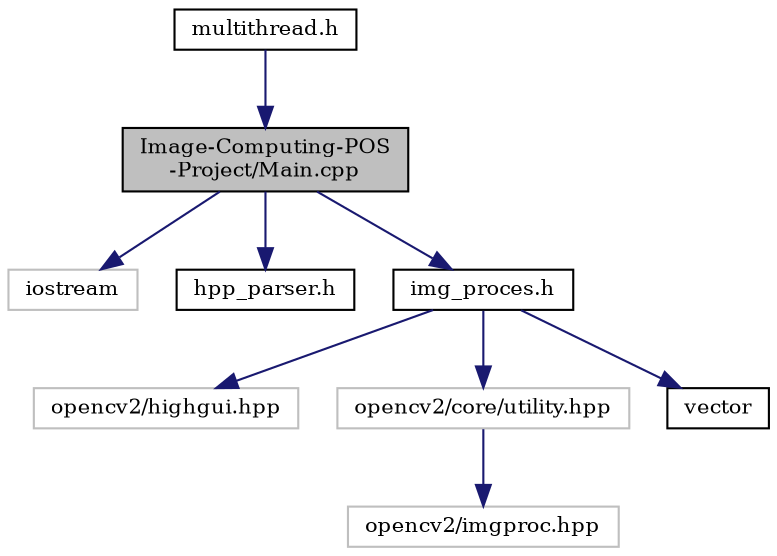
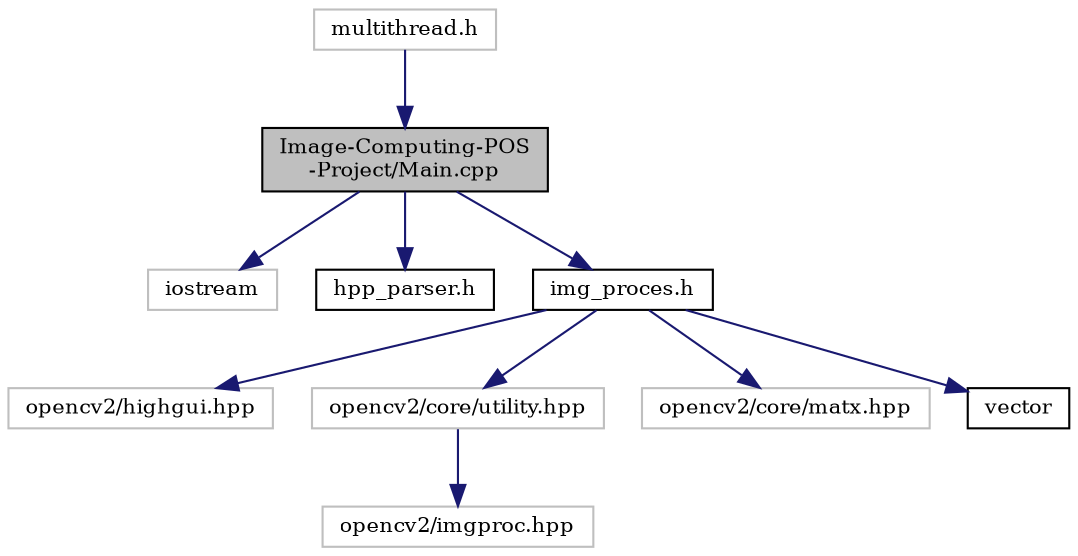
(265, 30) -> (405, 30)
none -> (786, 408)
